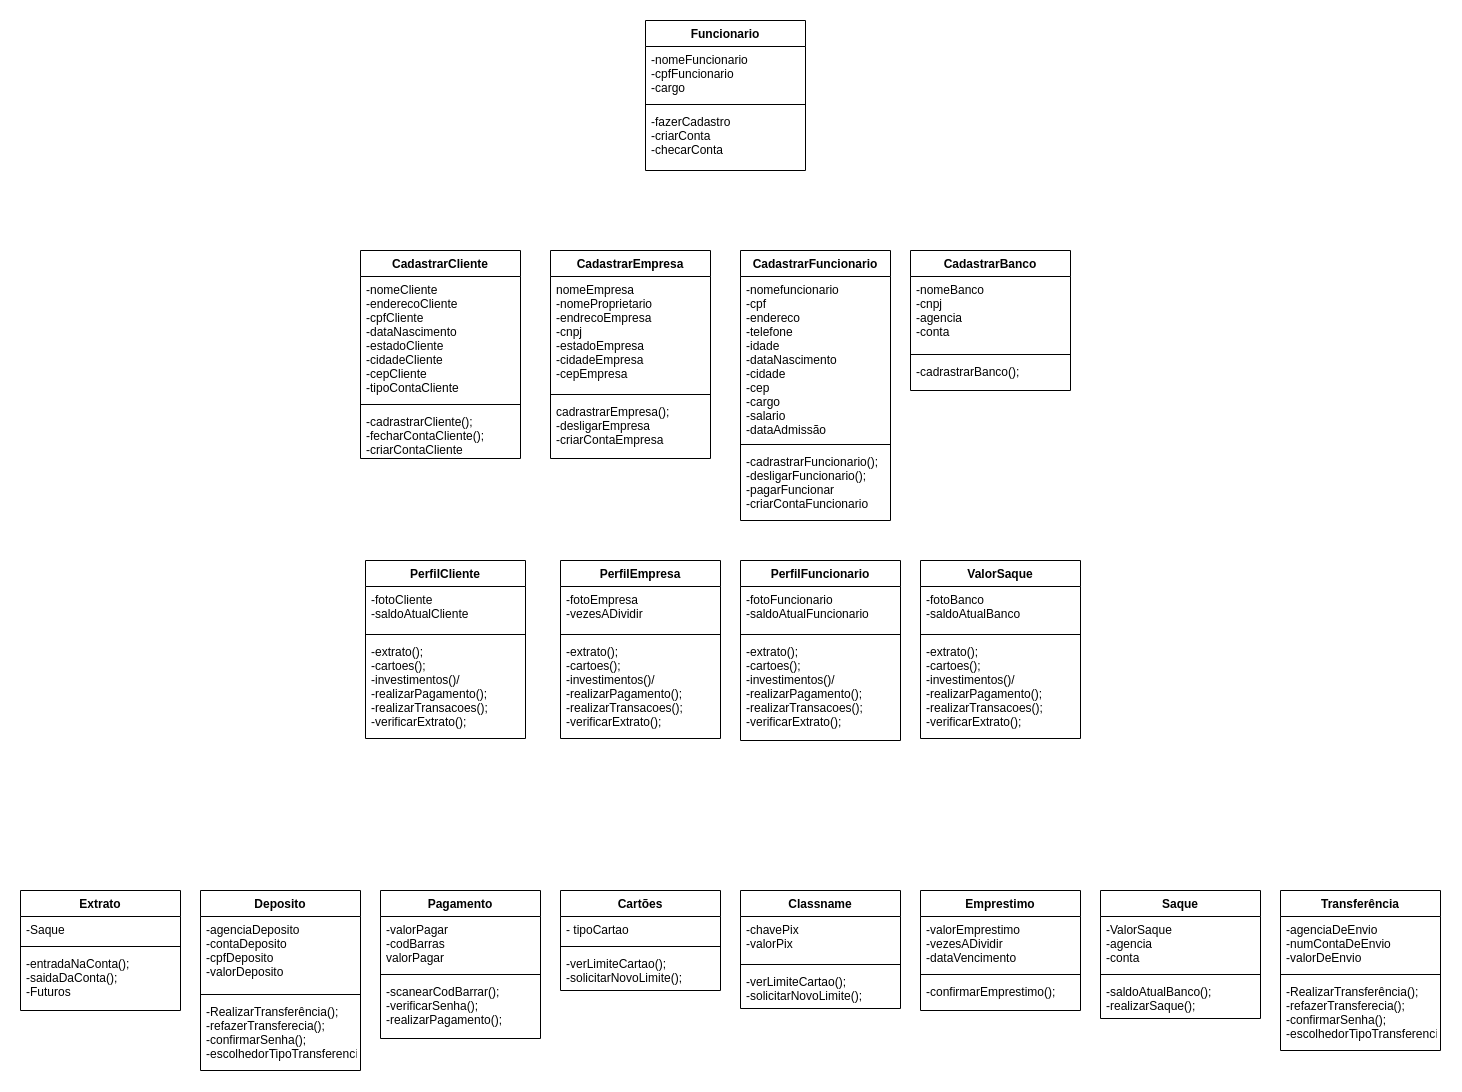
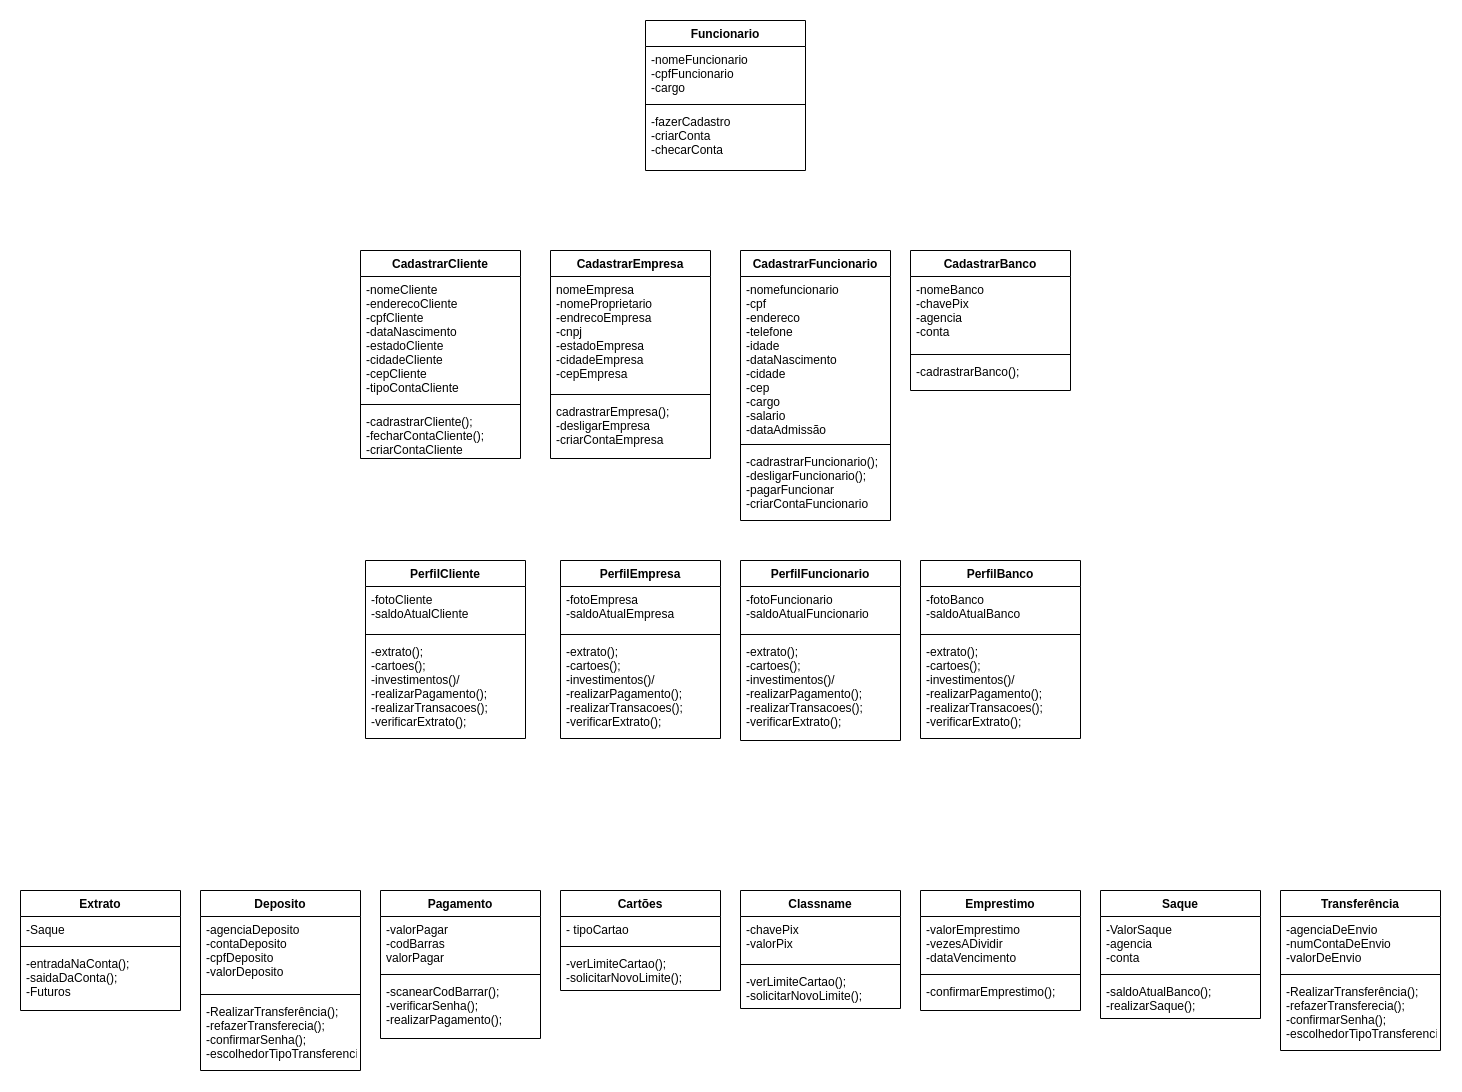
(950, 290) -> (950, 290)
(1000, 574) -> (1000, 574)
(606, 600) -> (606, 600)
